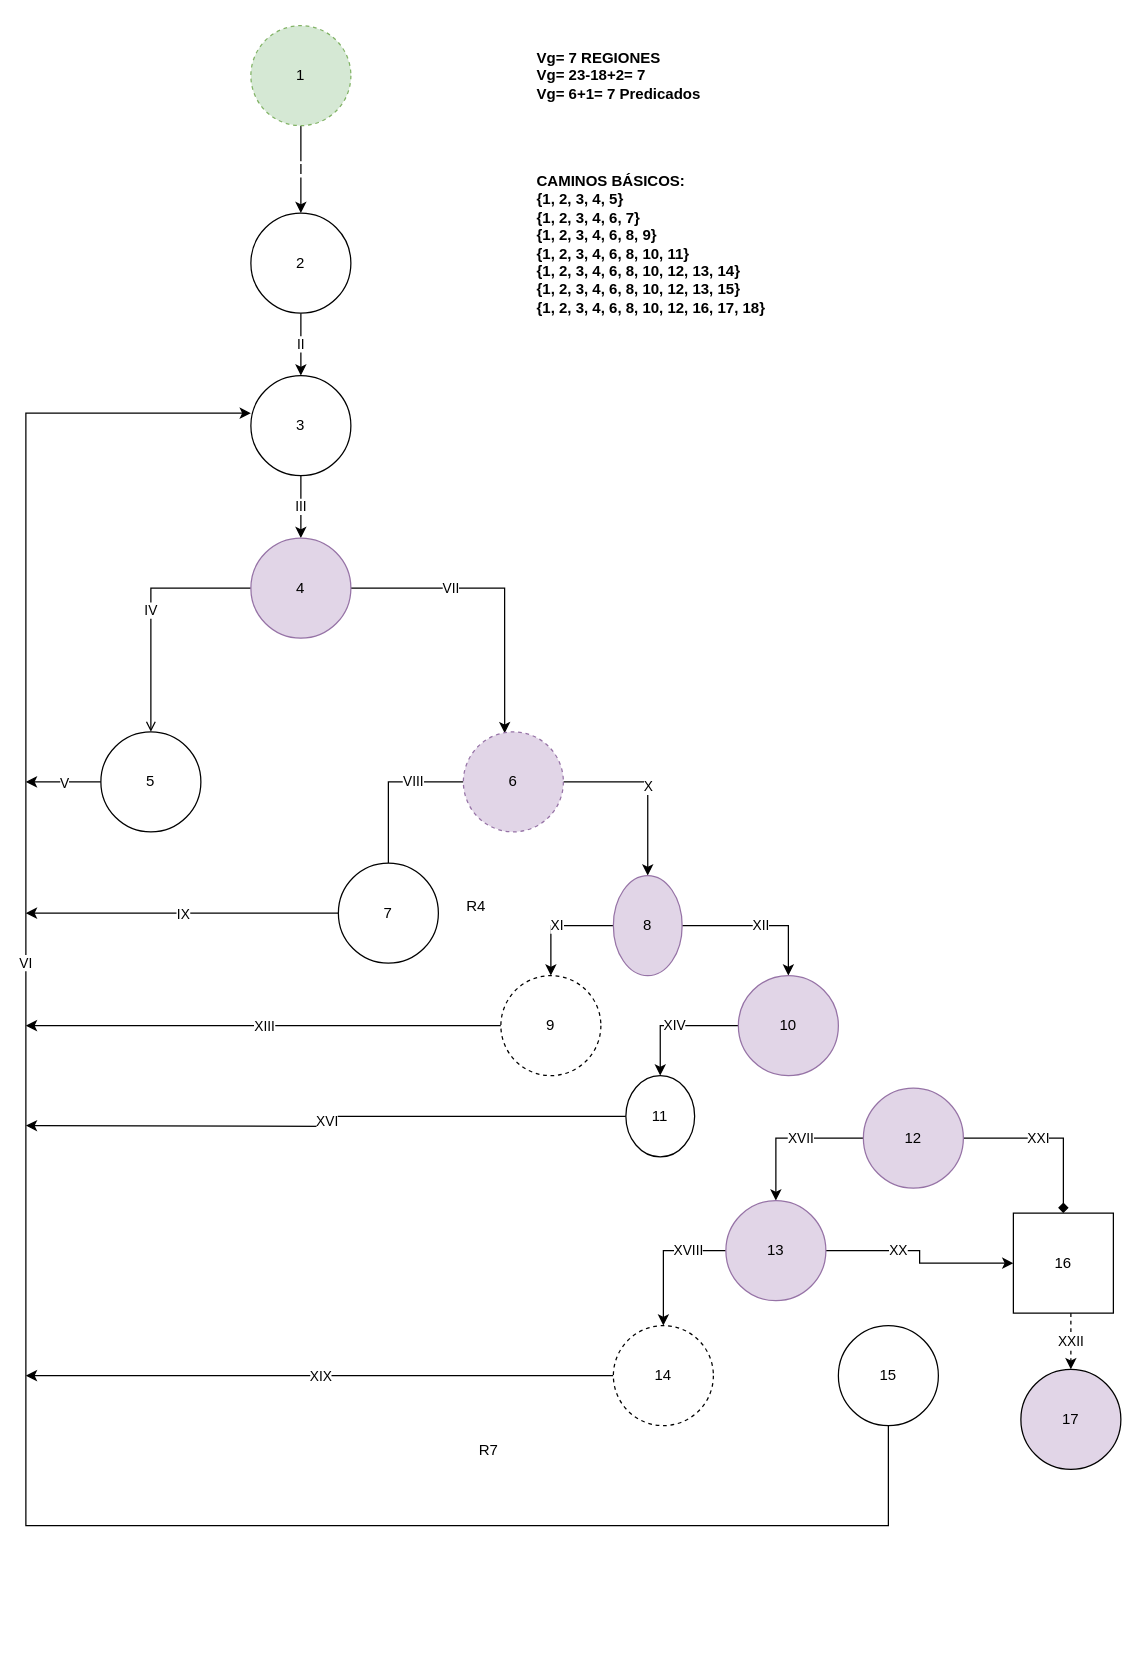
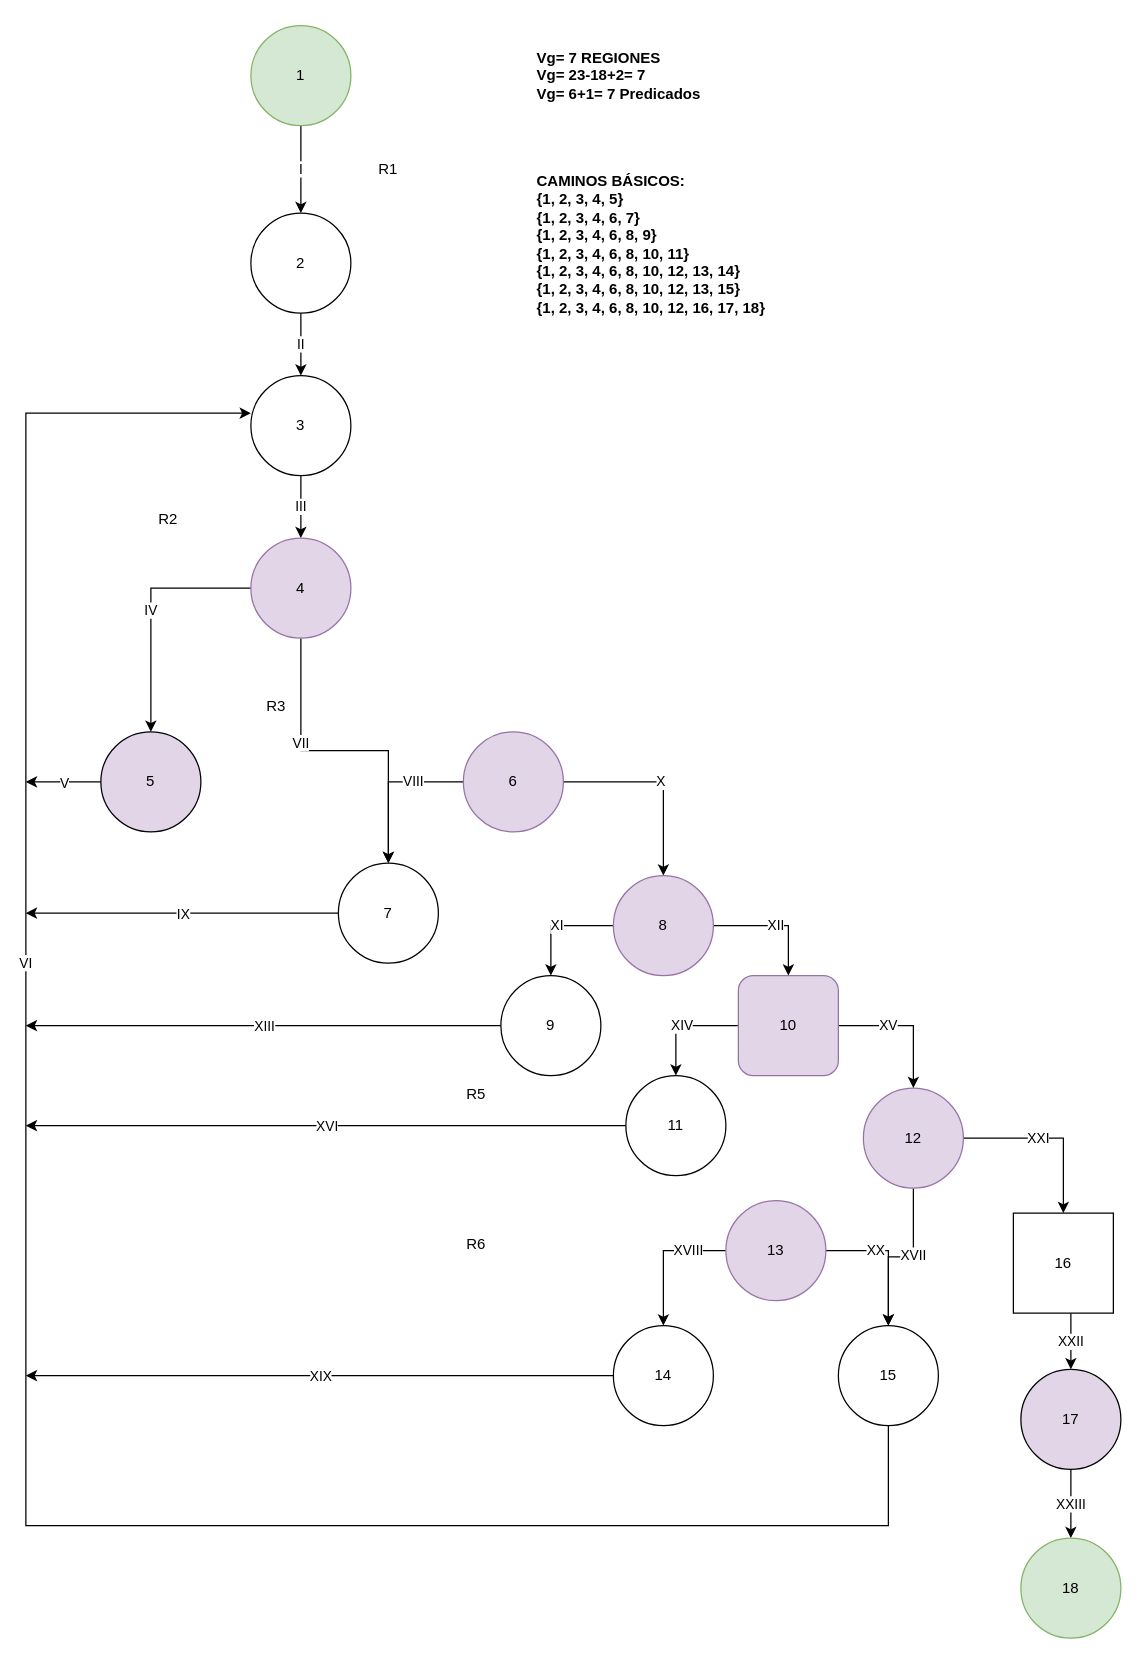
(301, 76) -> (301, 76)
none -> (388, 169)
none -> (168, 519)
(496, 588) -> (301, 693)
none -> (276, 707)
(151, 723) -> (151, 722)
(151, 782) -> (151, 782)
(513, 782) -> (513, 782)
(388, 859) -> (462, 782)
(476, 907) -> none
(648, 926) -> (663, 926)
(551, 1026) -> (551, 1026)
(788, 1026) -> (788, 1026)
none -> (902, 1026)
none -> (476, 1094)
(660, 1116) -> (676, 1126)
(793, 1138) -> (913, 1234)
(1063, 1202) -> (1063, 1203)
none -> (476, 1244)
(928, 1263) -> (877, 1251)
(1071, 1325) -> (1071, 1325)
(663, 1376) -> (663, 1376)
(488, 1451) -> none
none -> (1071, 1500)
none -> (1071, 1588)
